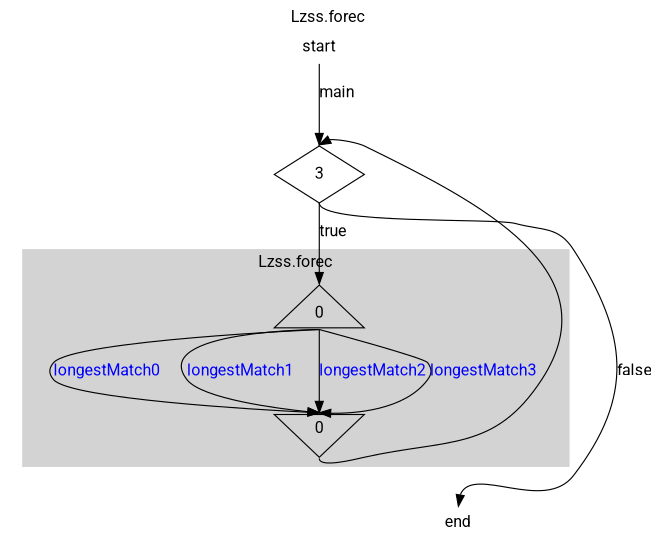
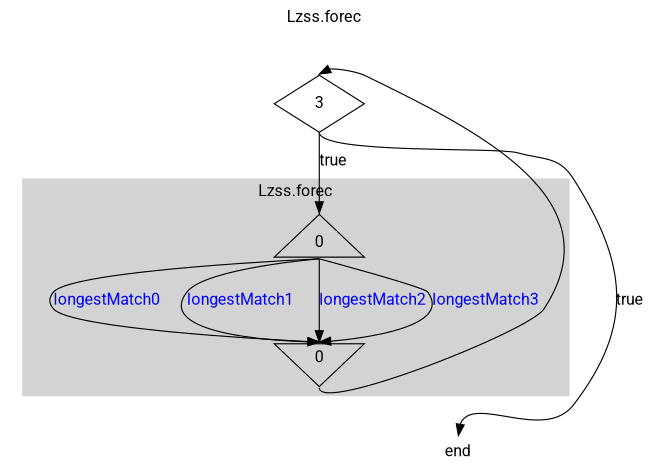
(319, 47) -> none
(635, 371) -> (630, 300)
